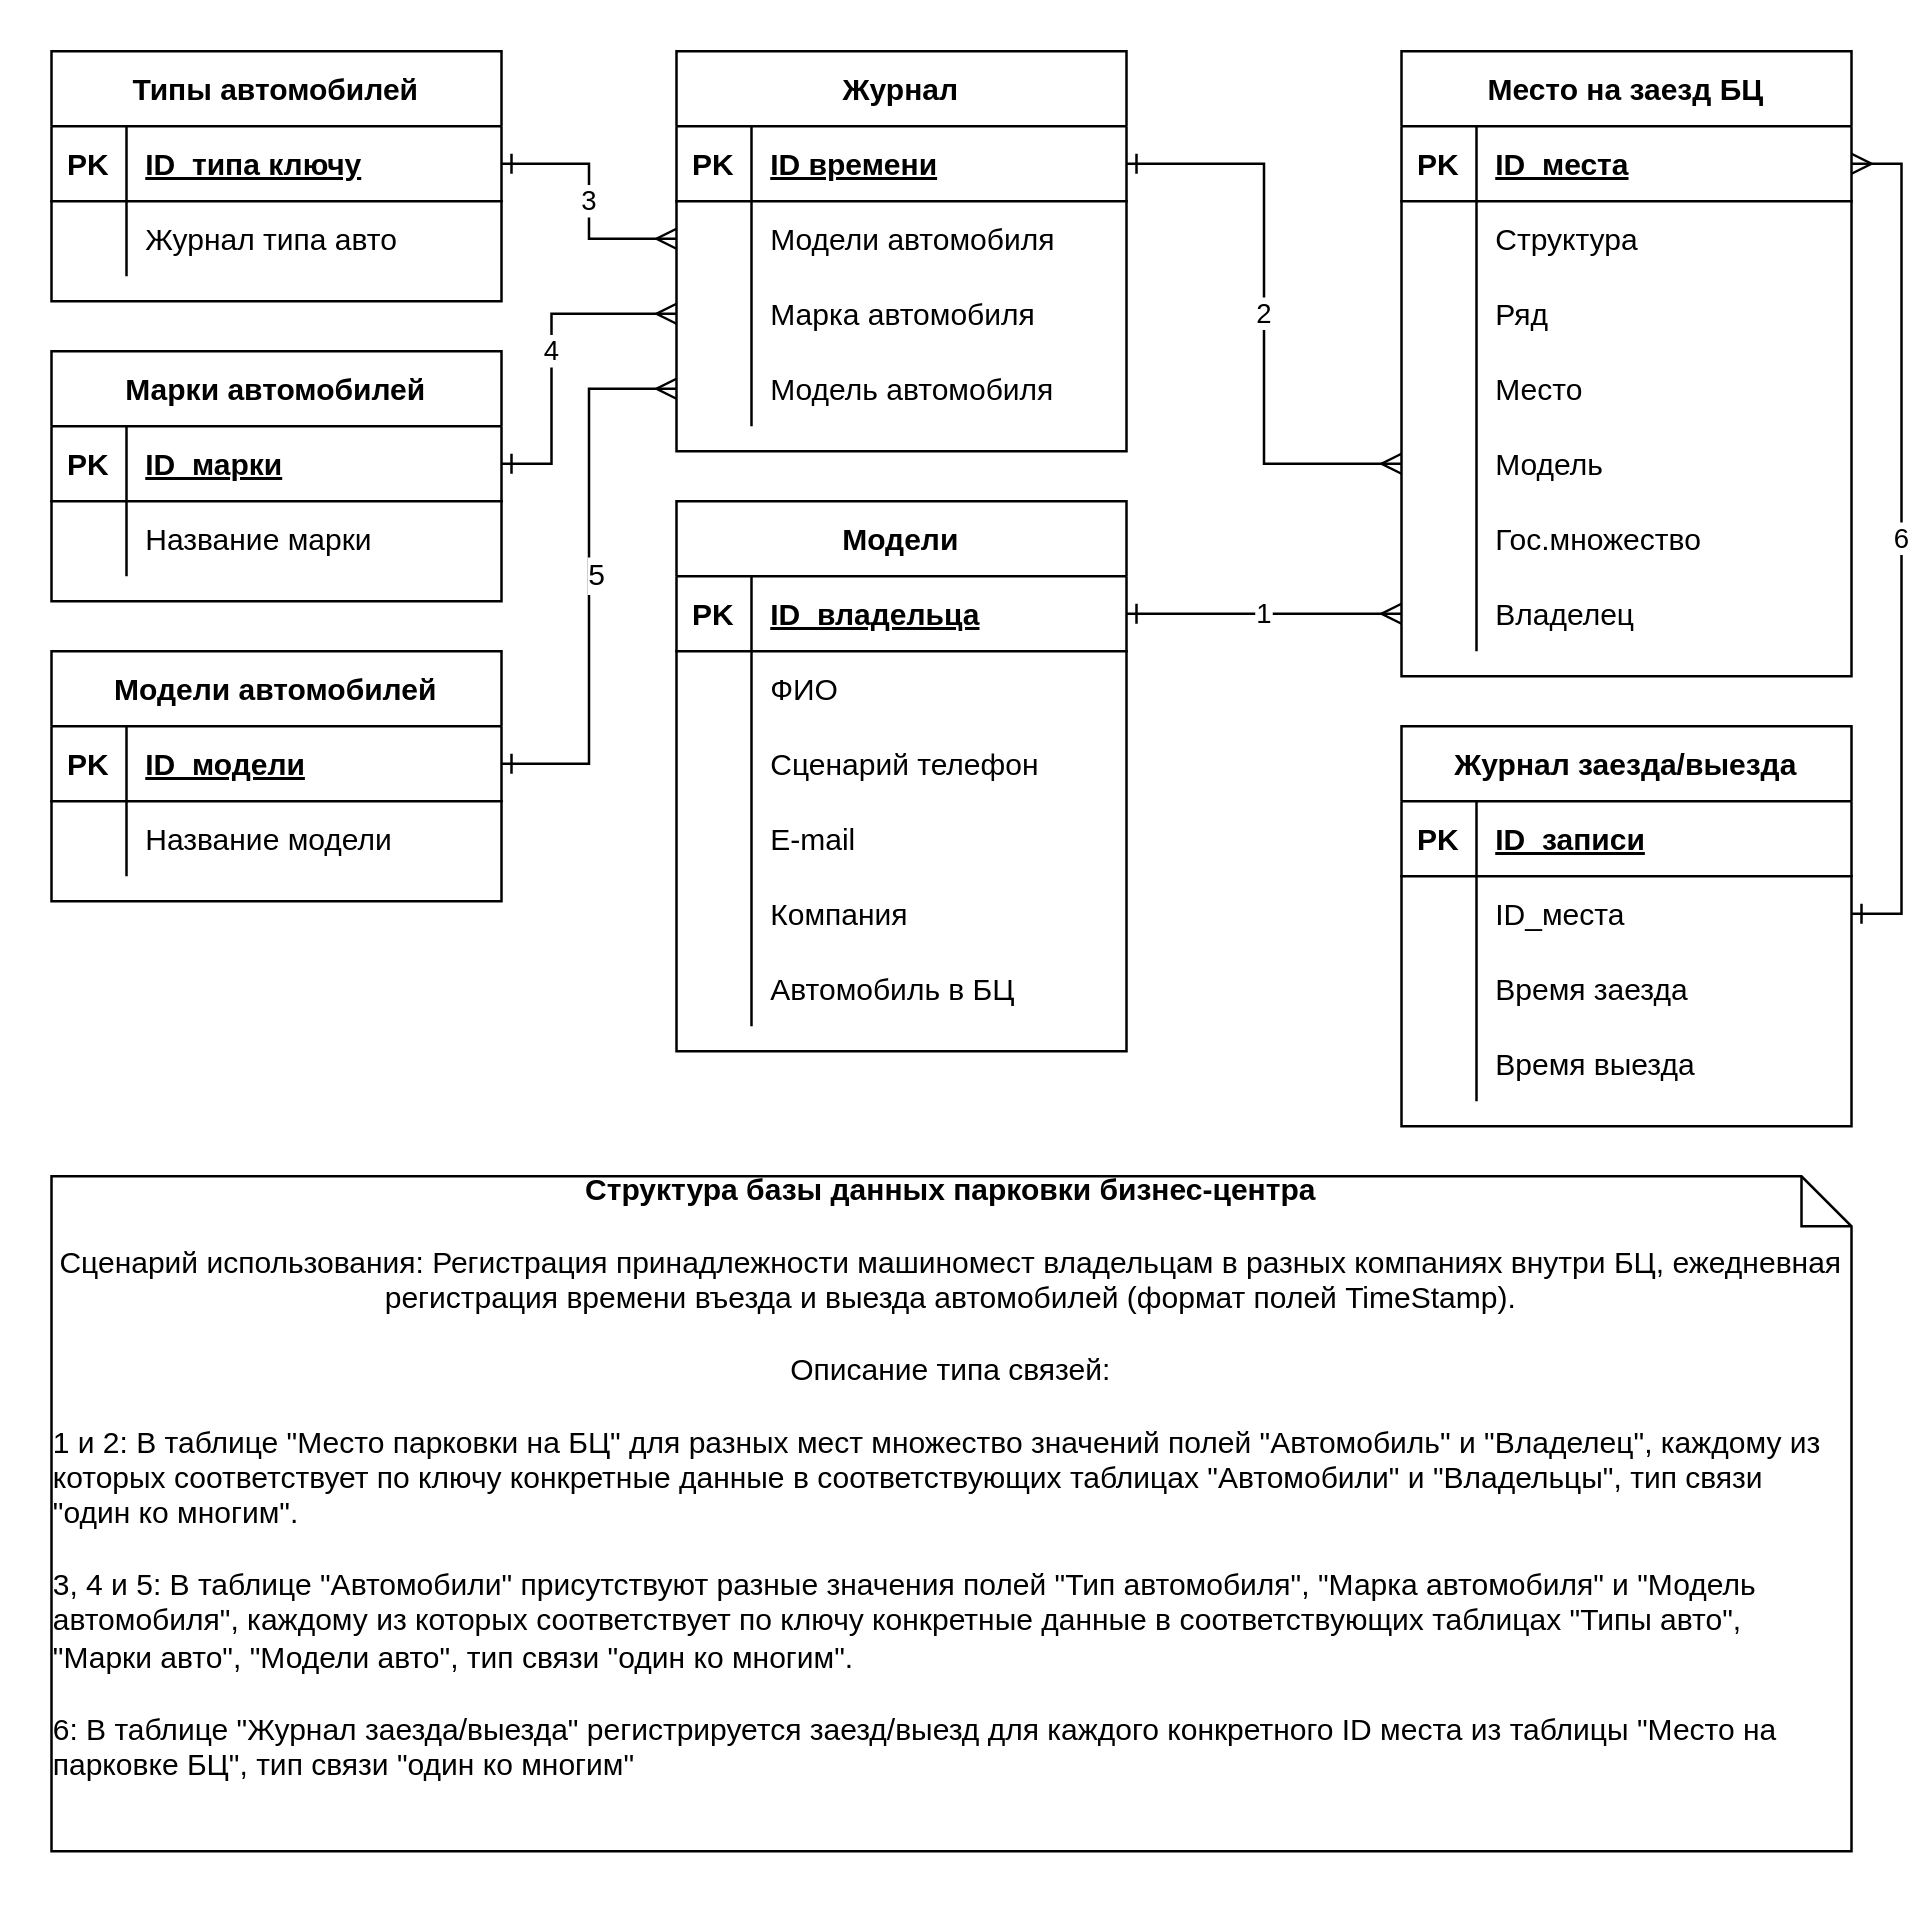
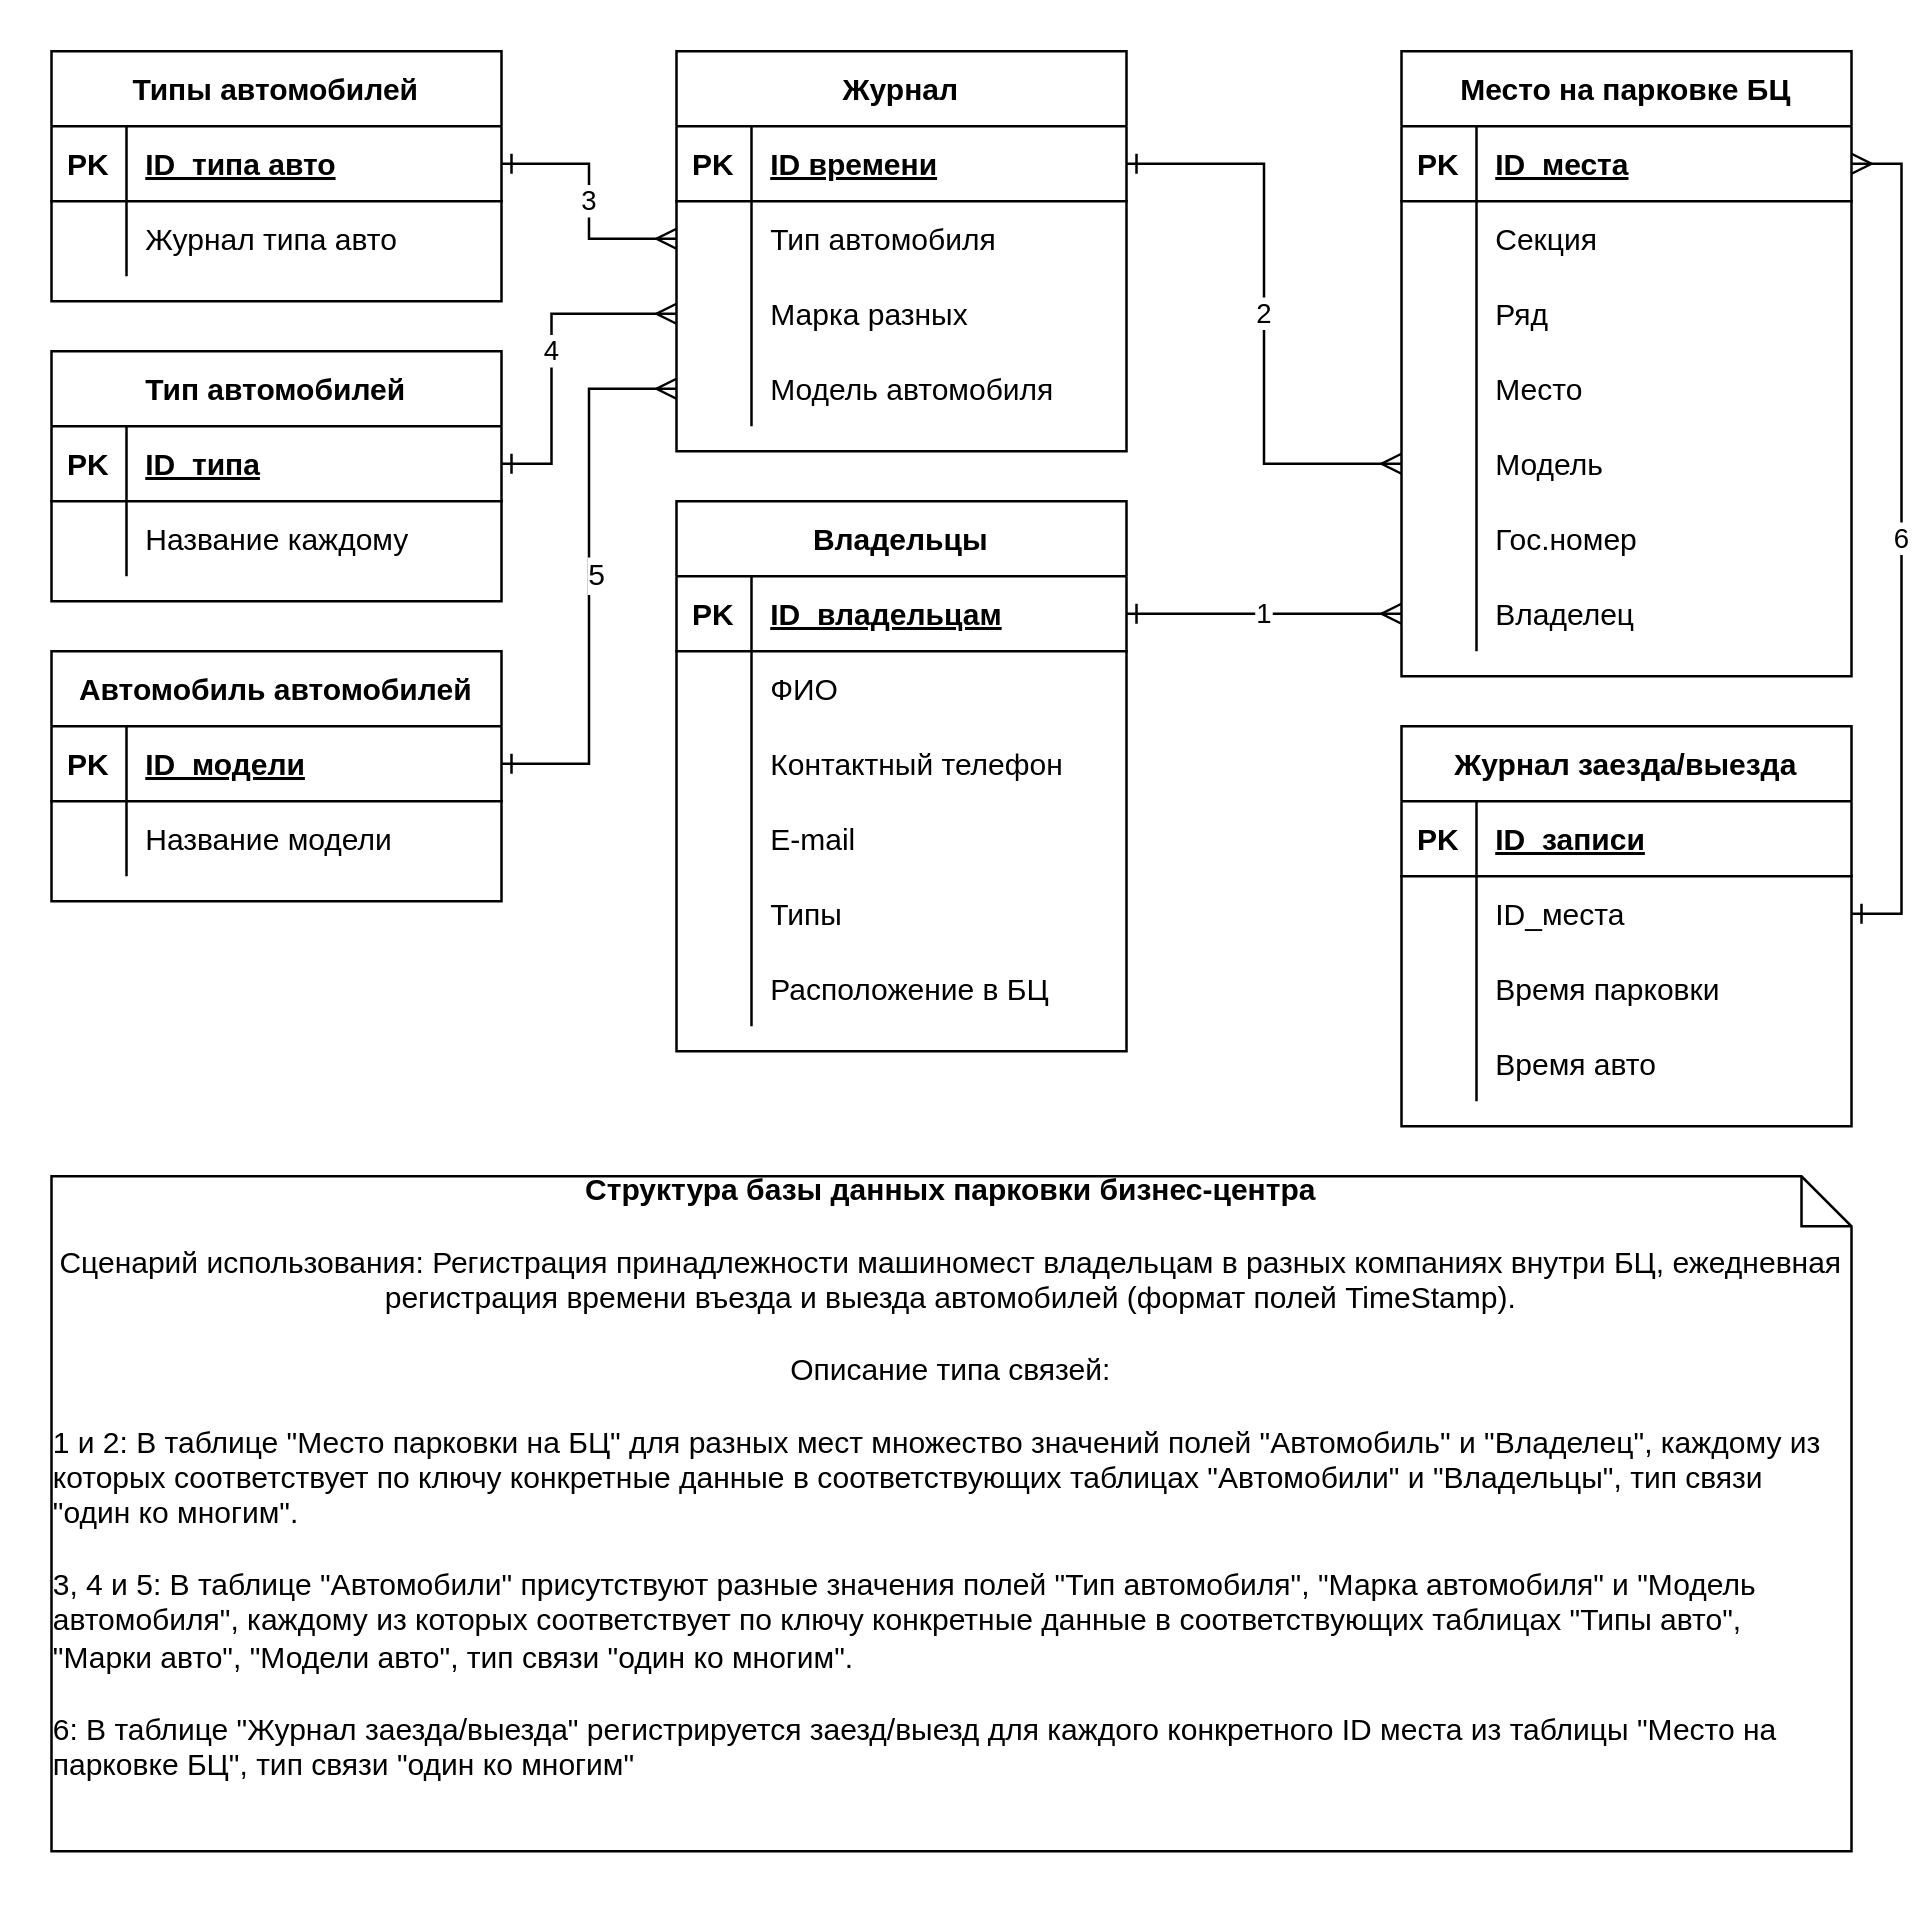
(1625, 90) -> (1625, 90)
(250, 165) -> (242, 165)
(909, 240) -> (884, 240)
(1571, 240) -> (1545, 240)
(901, 315) -> (867, 315)
(275, 390) -> (275, 390)
(212, 465) -> (204, 465)
(259, 540) -> (276, 540)
(900, 540) -> (900, 540)
(1600, 540) -> (1567, 540)
(871, 615) -> (879, 615)
(275, 690) -> (275, 690)
(901, 765) -> (917, 765)
(837, 915) -> (804, 915)
(888, 990) -> (905, 990)
(1592, 990) -> (1609, 990)
(1592, 1065) -> (1575, 1065)
